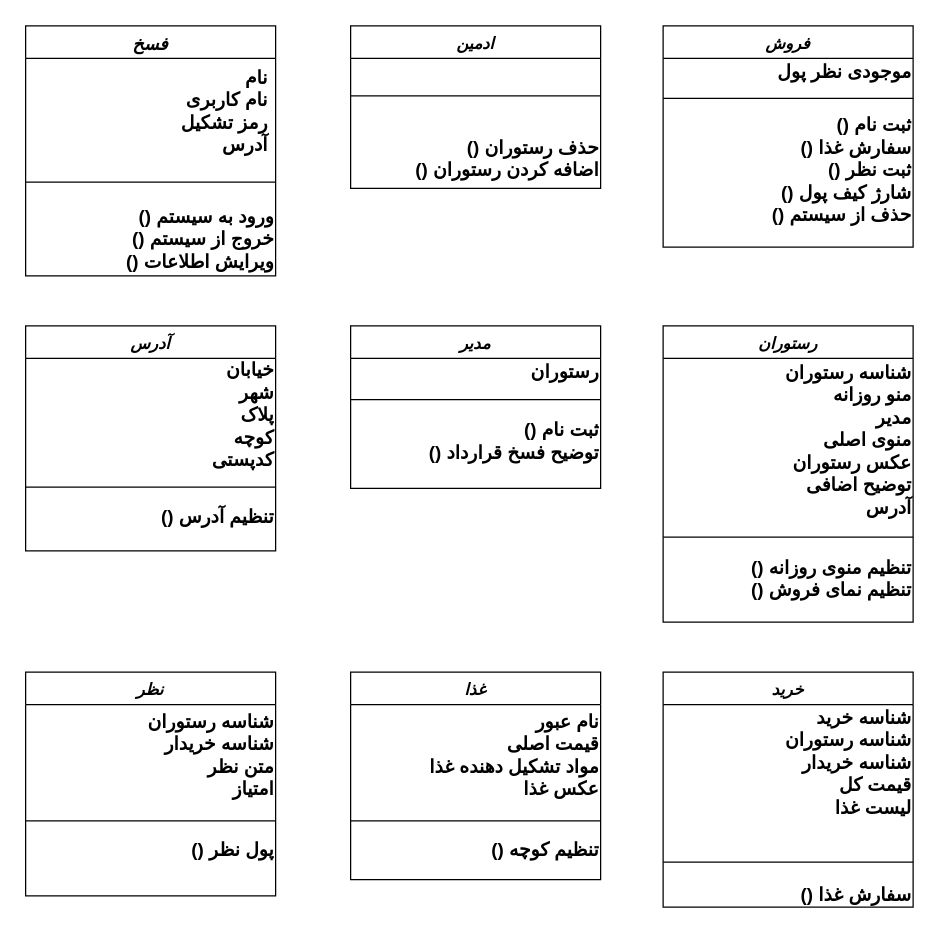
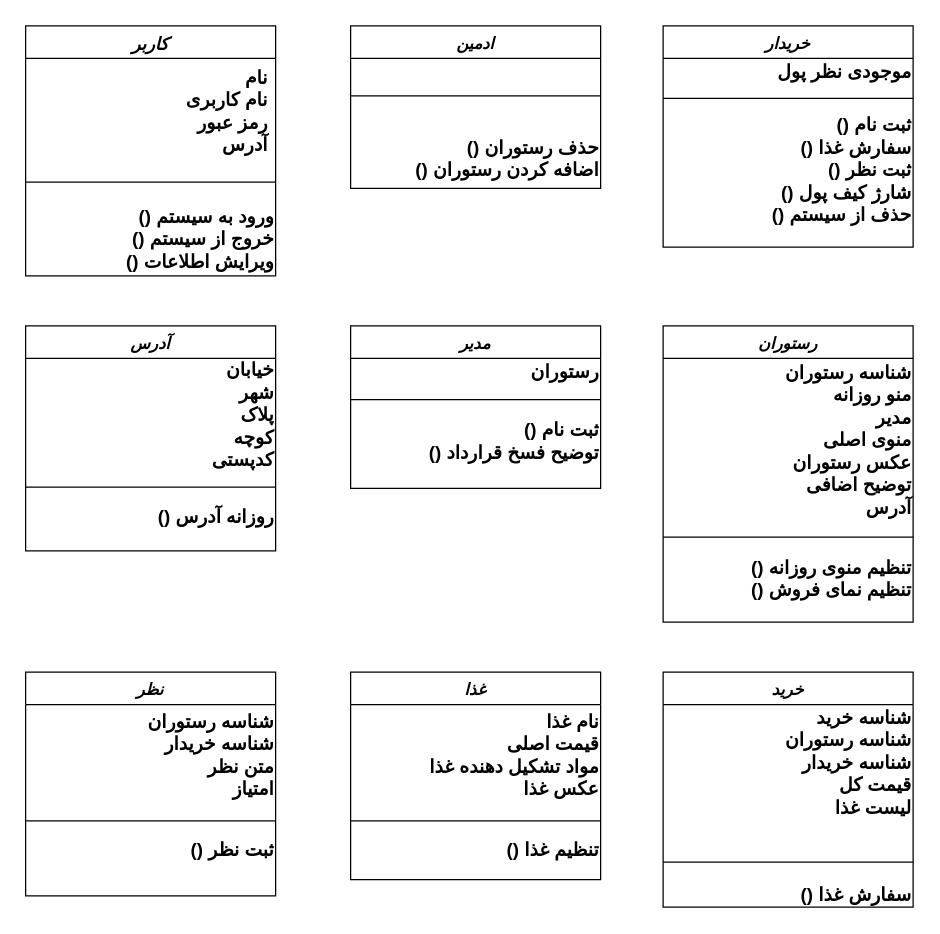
(788, 43) -> (788, 43)
(150, 44) -> (150, 44)
(252, 78) -> (252, 78)
(211, 516) -> (206, 516)
(502, 754) -> (502, 754)
(227, 849) -> (227, 849)
(536, 849) -> (541, 849)
